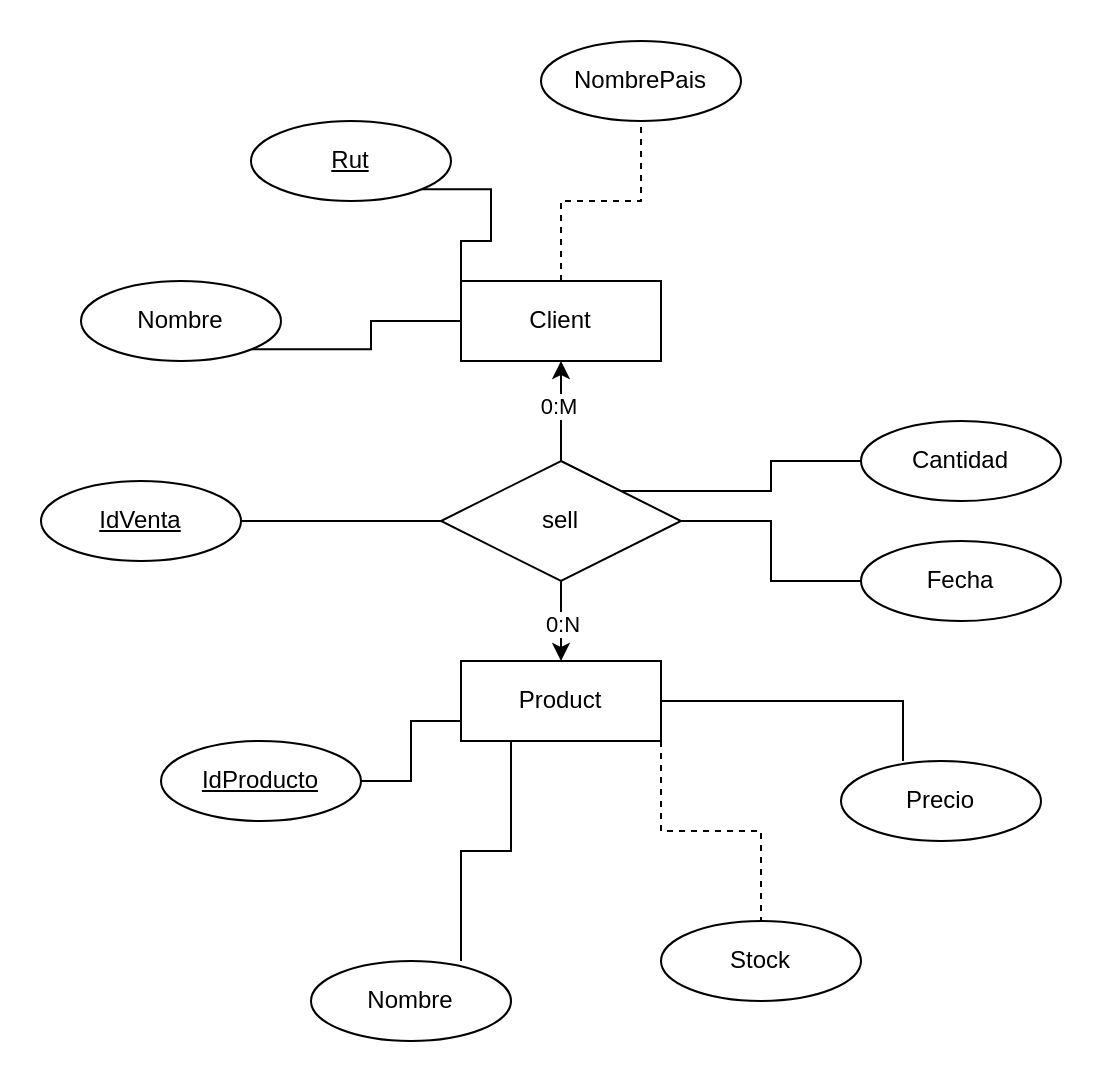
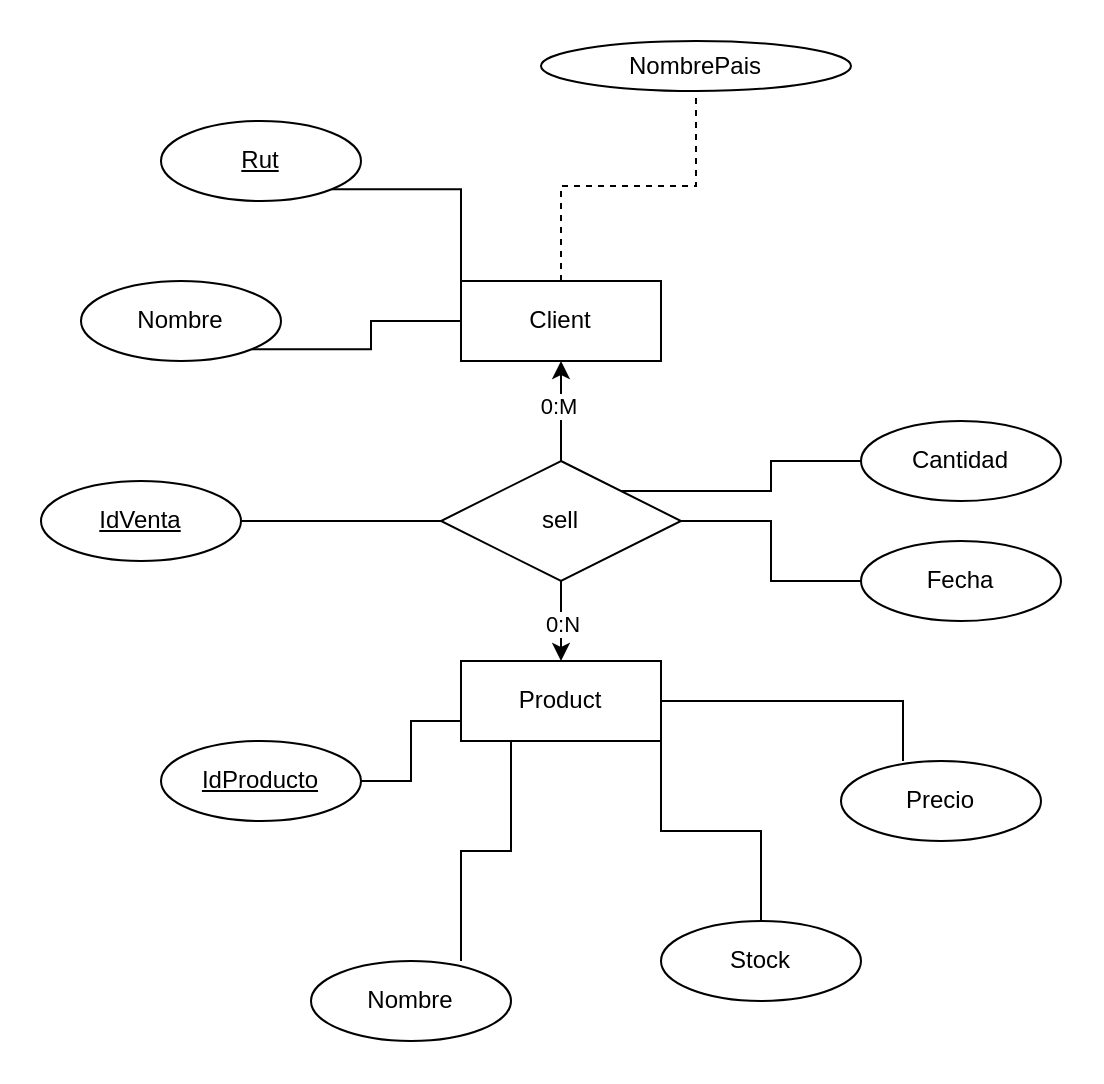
(641, 81) -> (696, 66)
(351, 161) -> (261, 161)
(711, 831) -> (711, 831)
